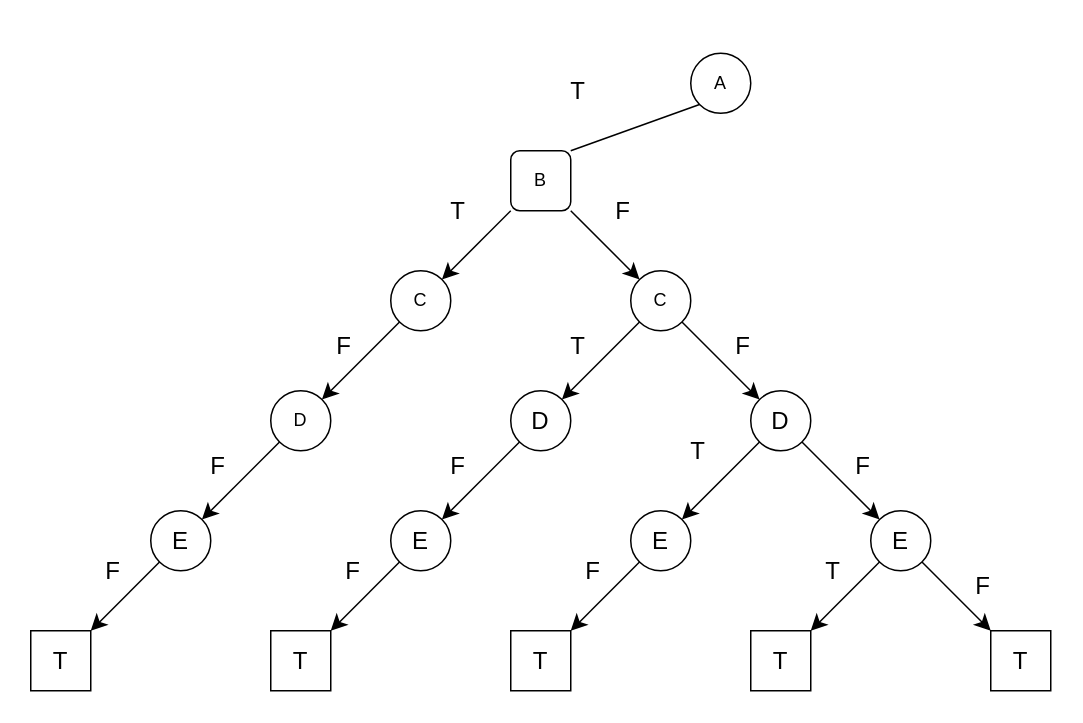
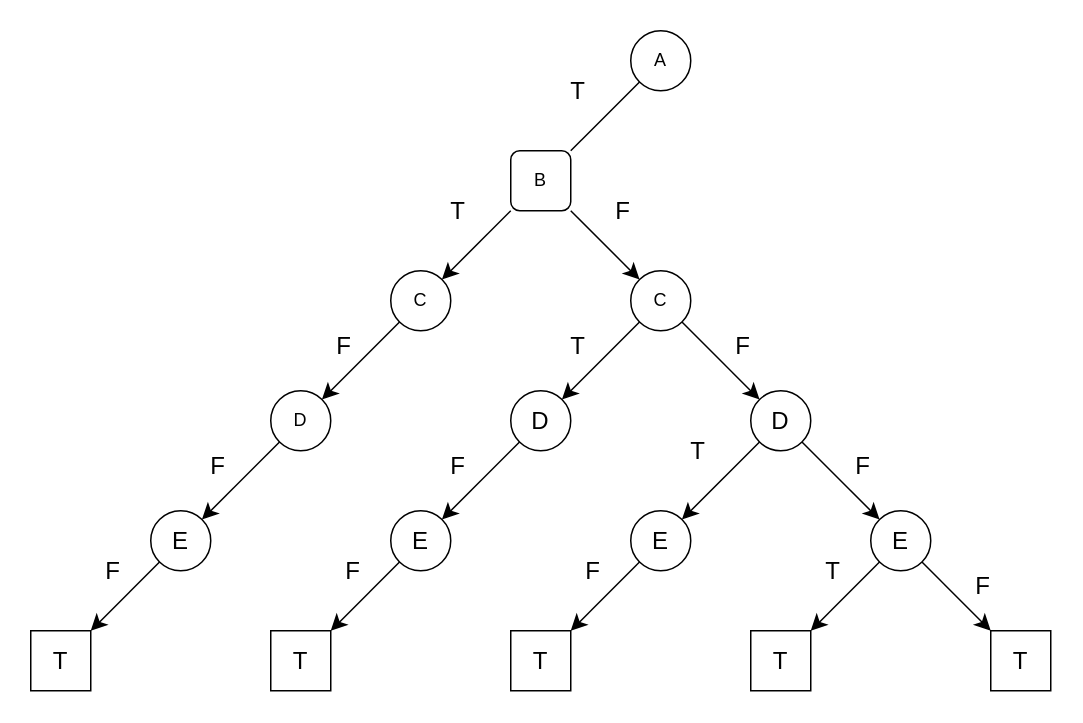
(721, 83) -> (661, 61)
